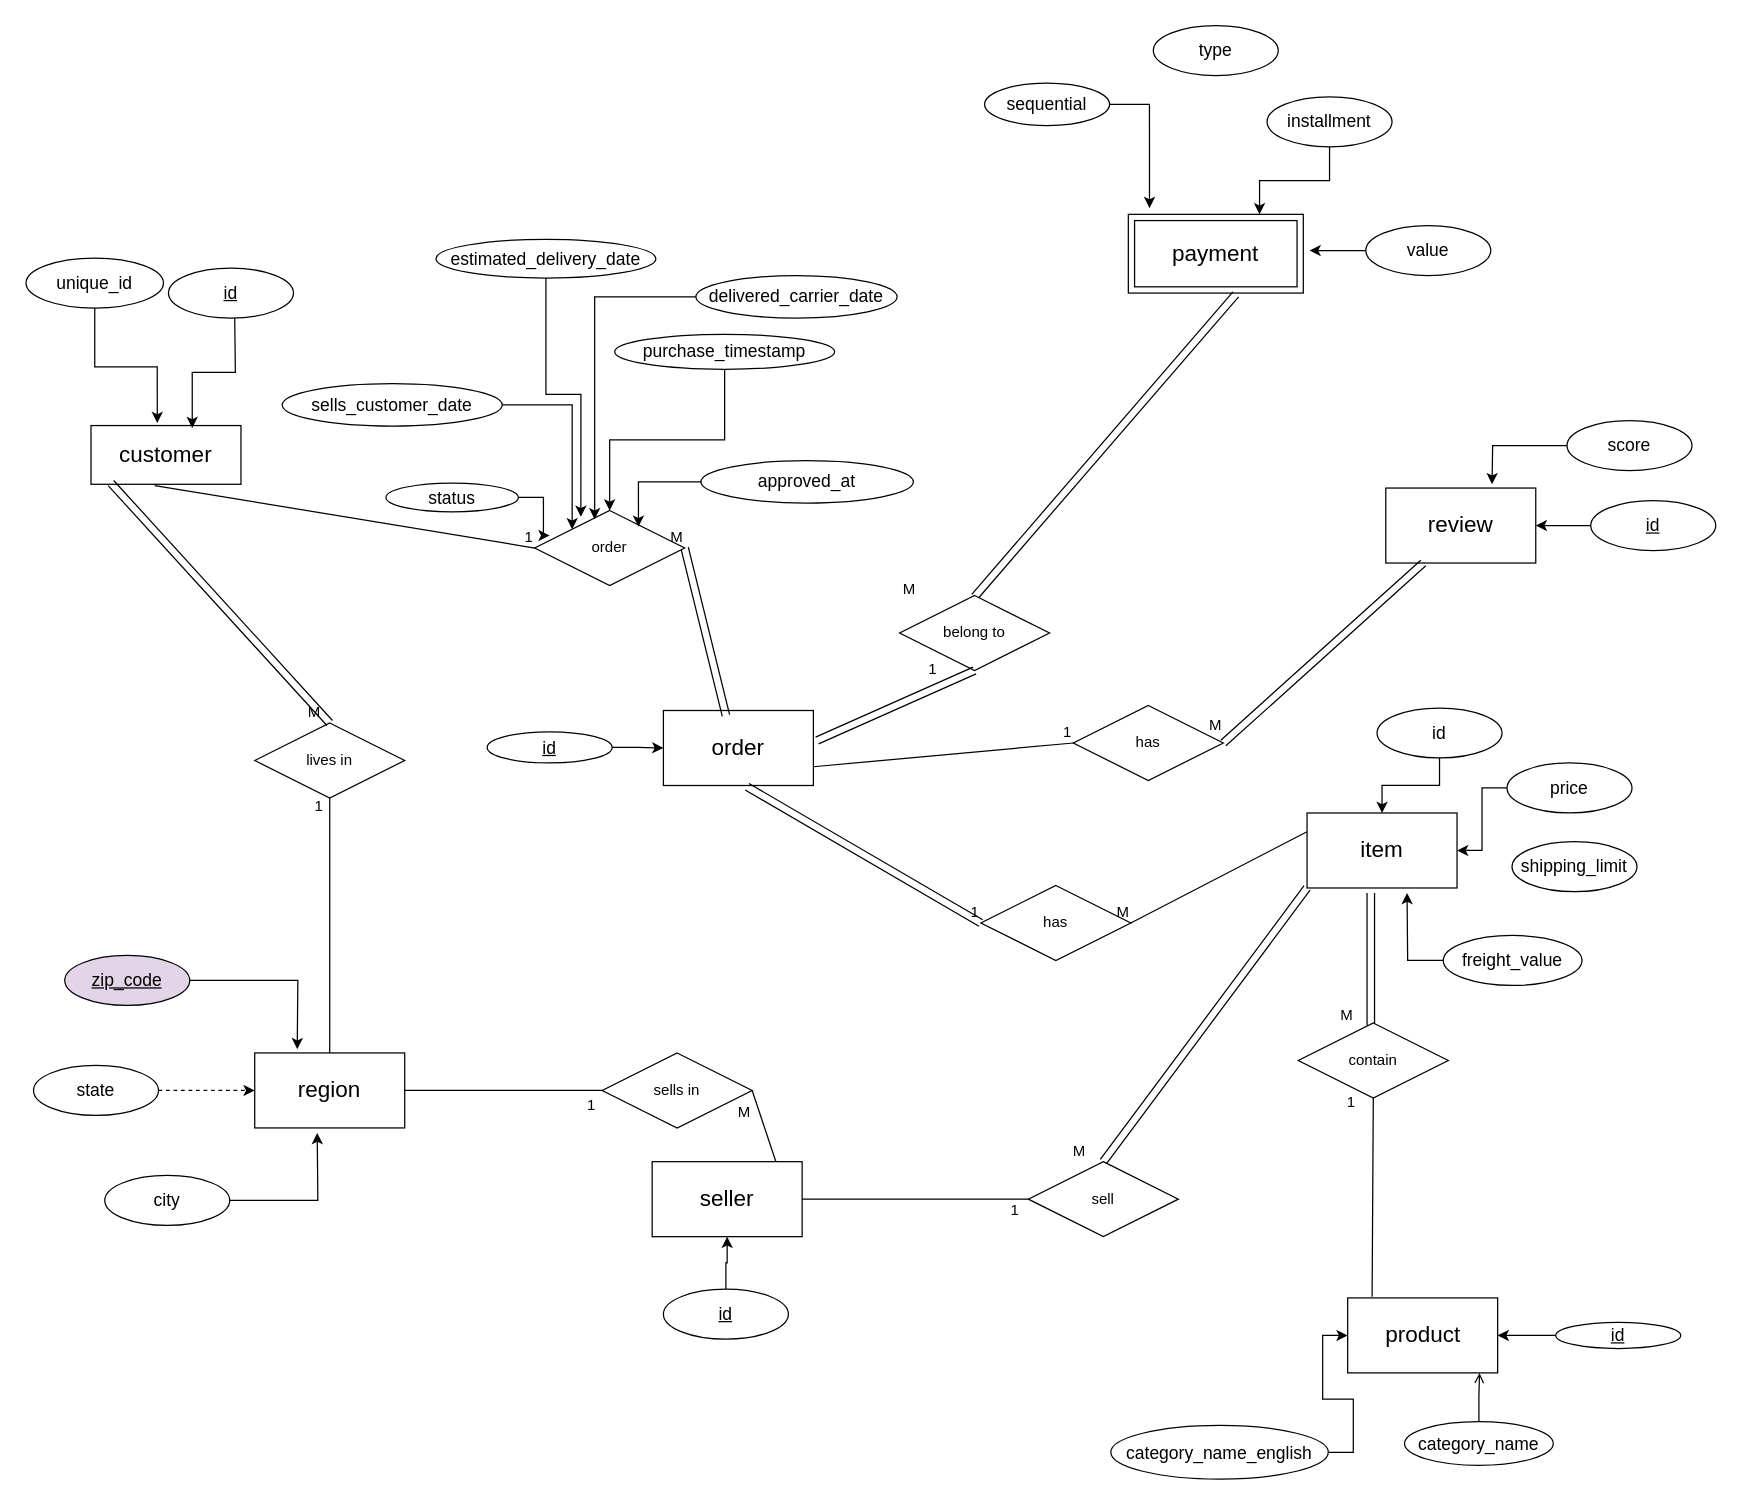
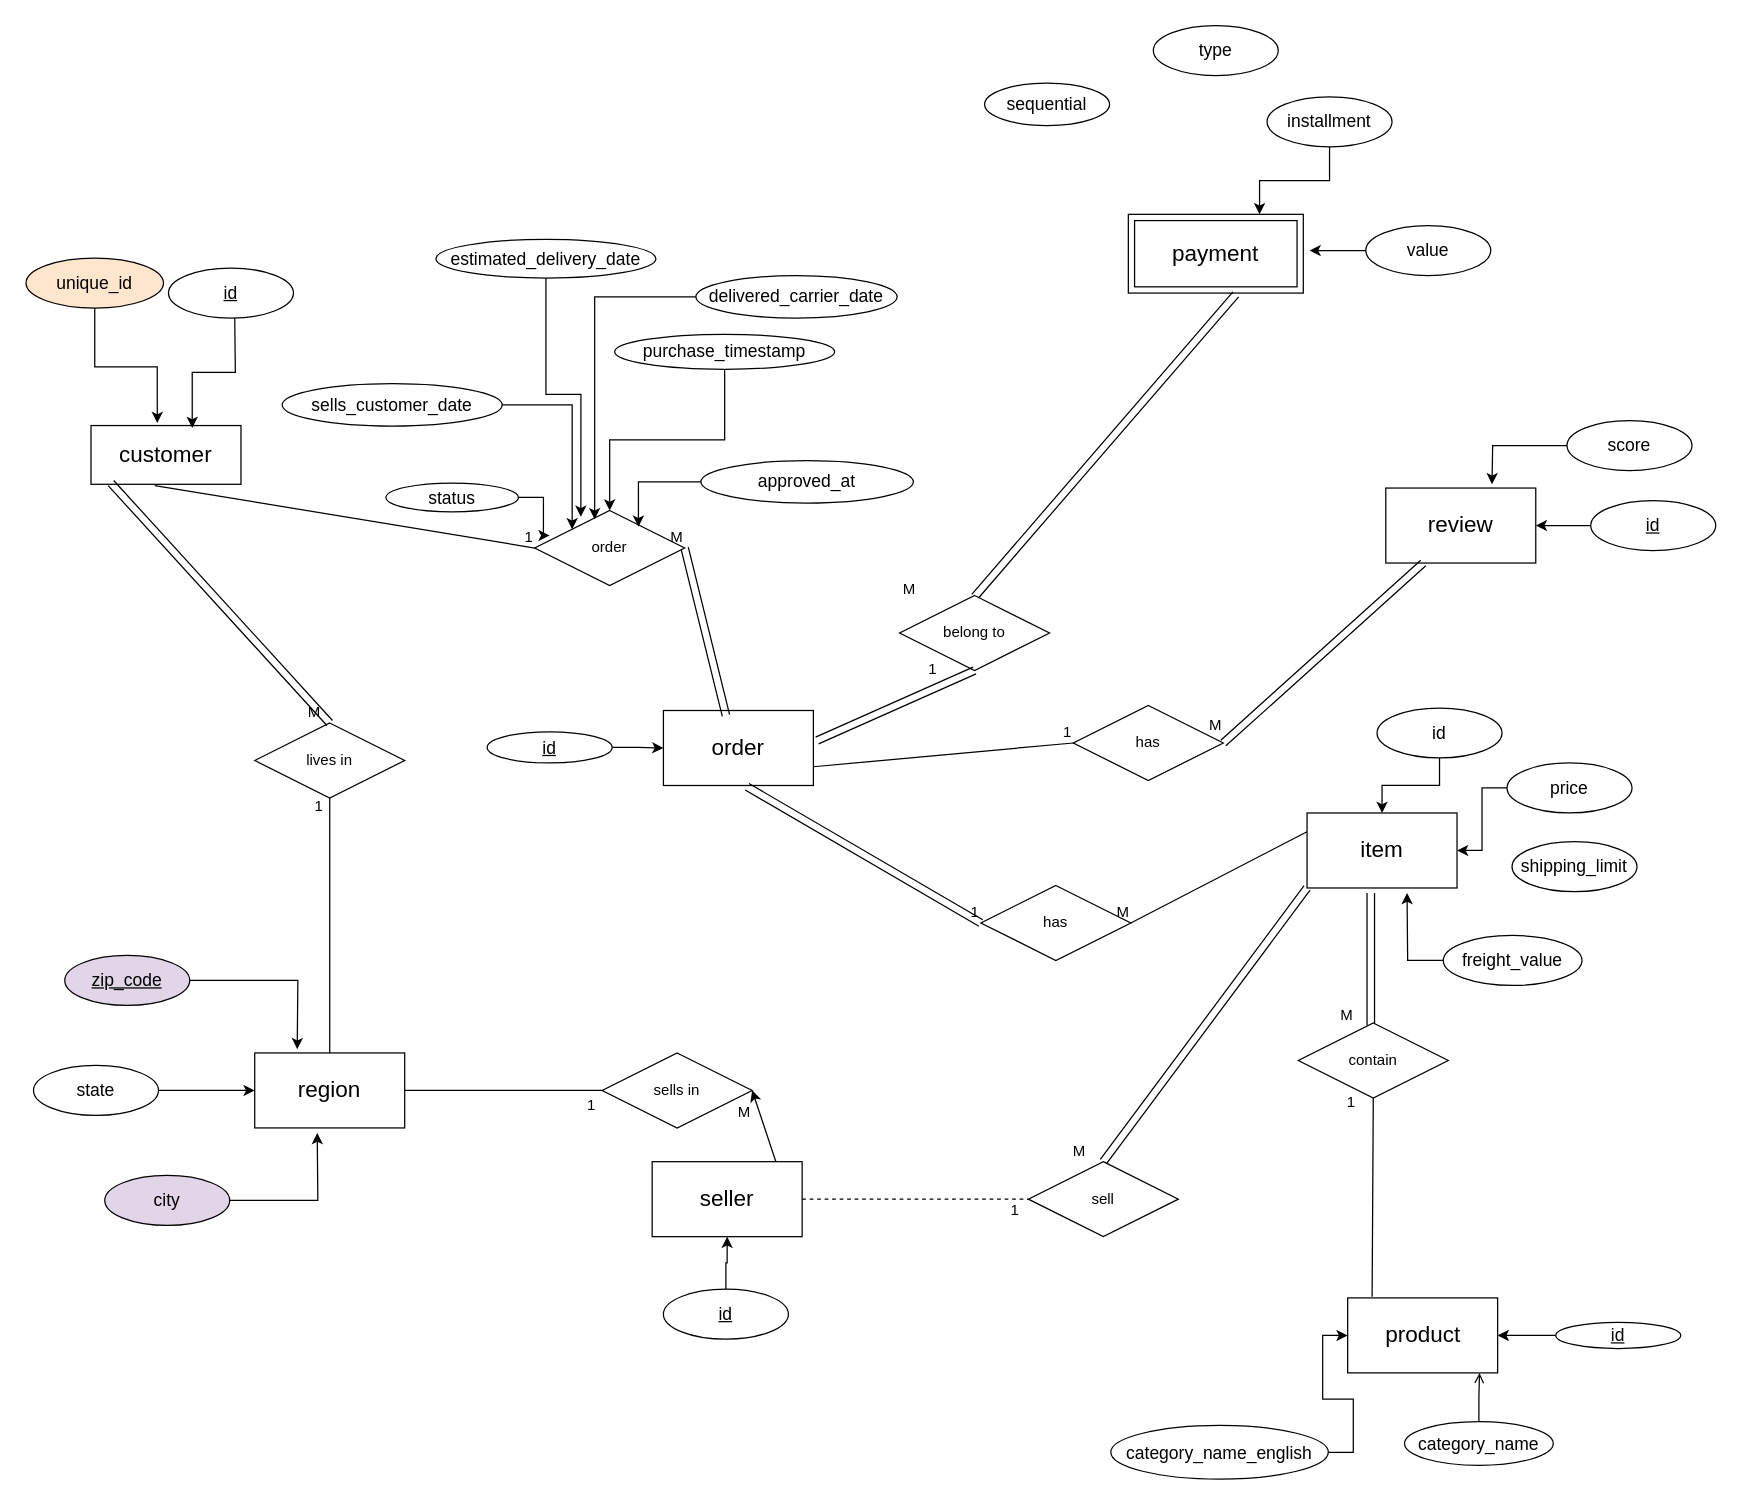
(1149, 133) -> none
(94, 283) -> (94, 283)
(203, 1091) -> (203, 1091)
(754, 1096) -> (755, 1100)
(916, 1199) -> (916, 1199)
(167, 1201) -> (167, 1201)
